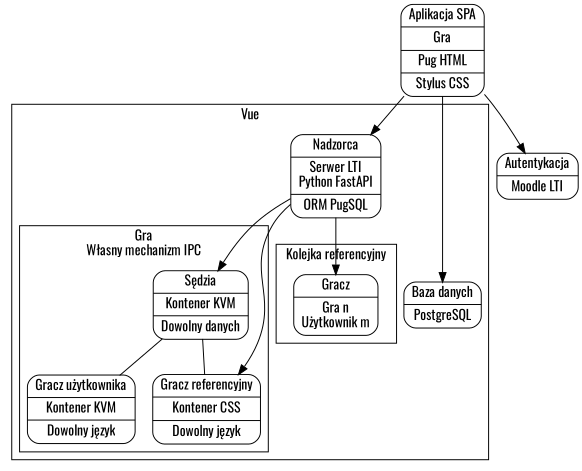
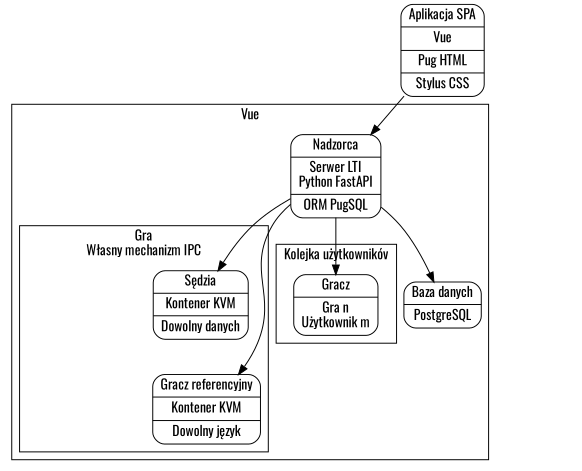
(443, 38) -> (443, 38)
(538, 176) -> none
(443, 184) -> (409, 237)
(336, 256) -> (336, 256)
(204, 357) -> none
(207, 408) -> (207, 408)
(81, 409) -> none
